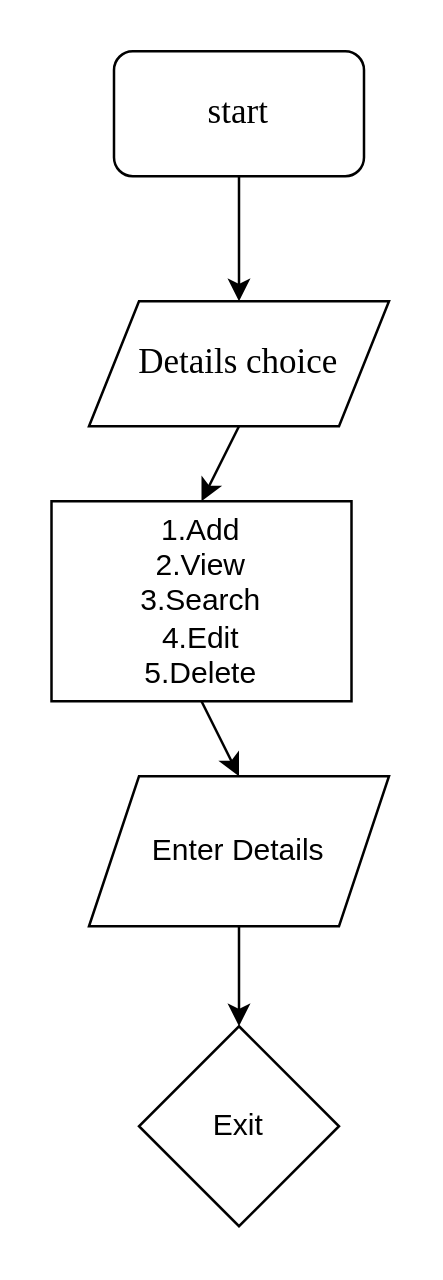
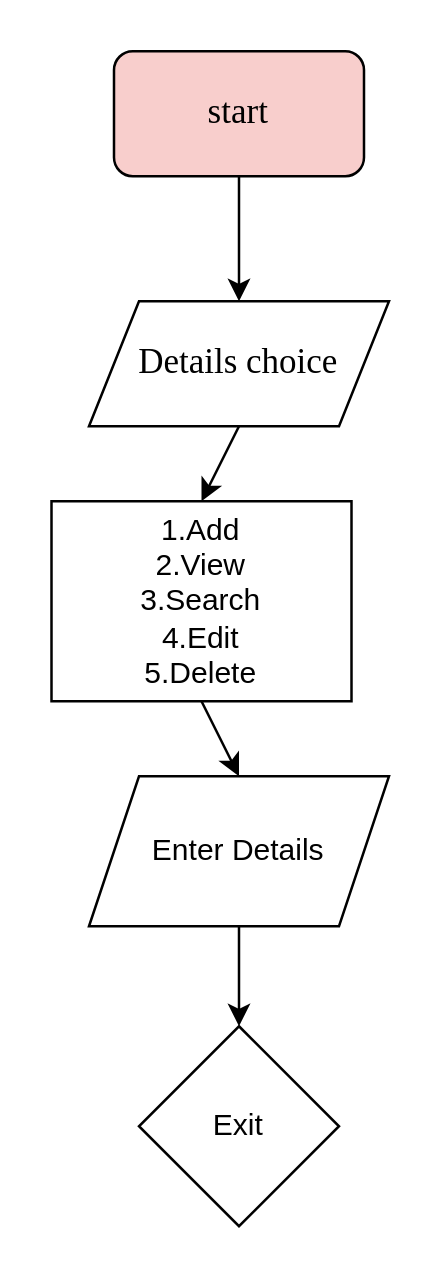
(239, 114) -> (239, 114)
